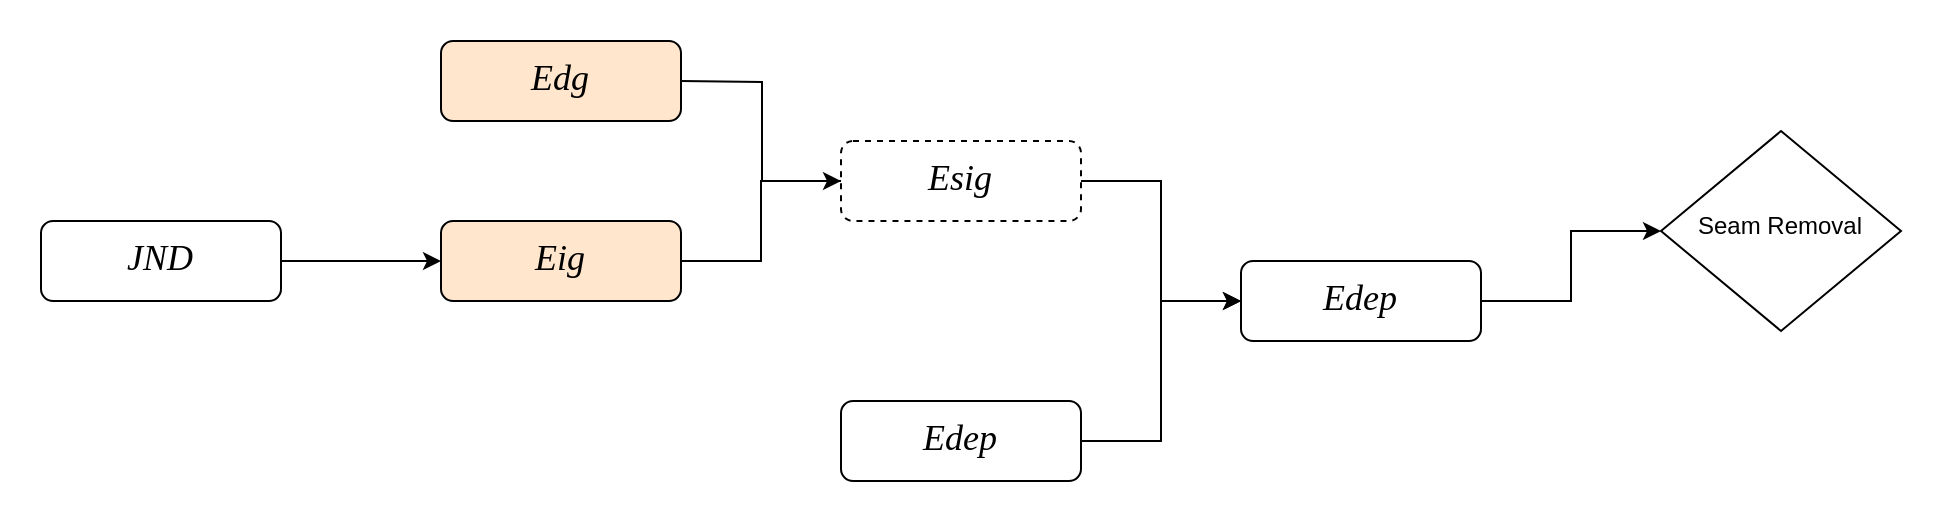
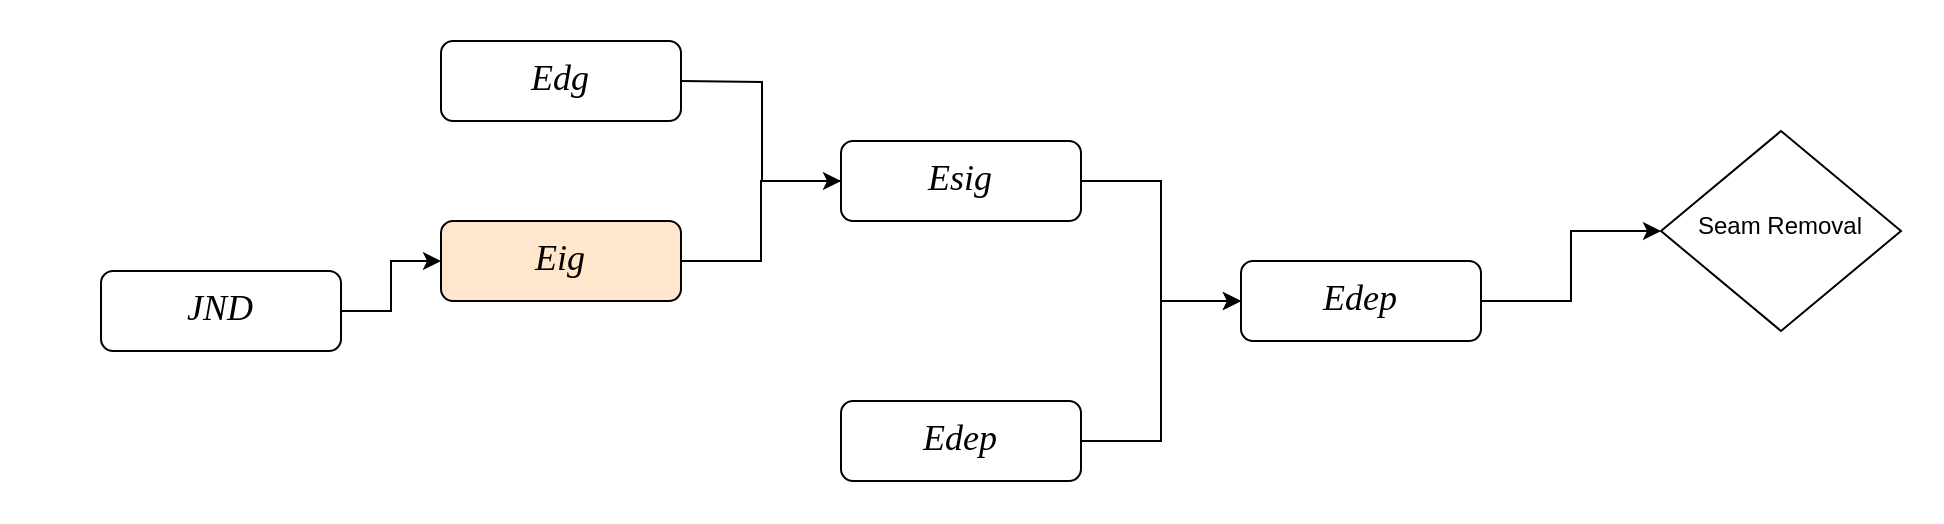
(561, 81) -> (561, 81)
(961, 181) -> (961, 181)
(161, 261) -> (221, 311)
